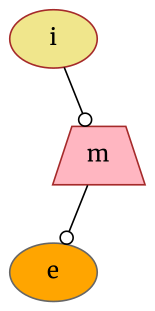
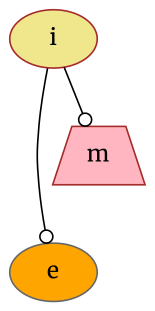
(78, 208) -> (37, 149)
